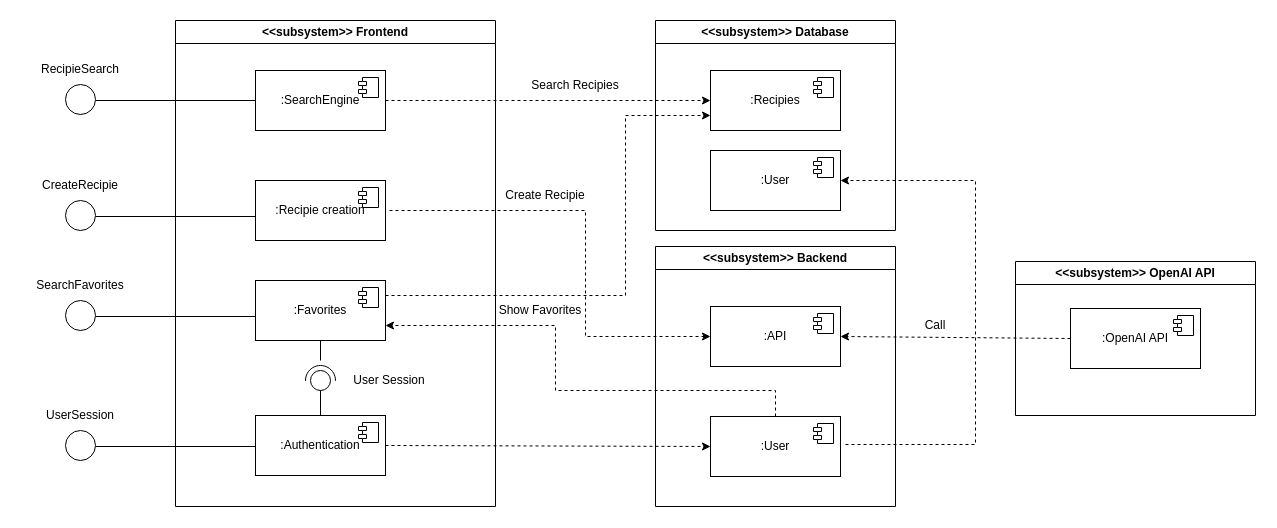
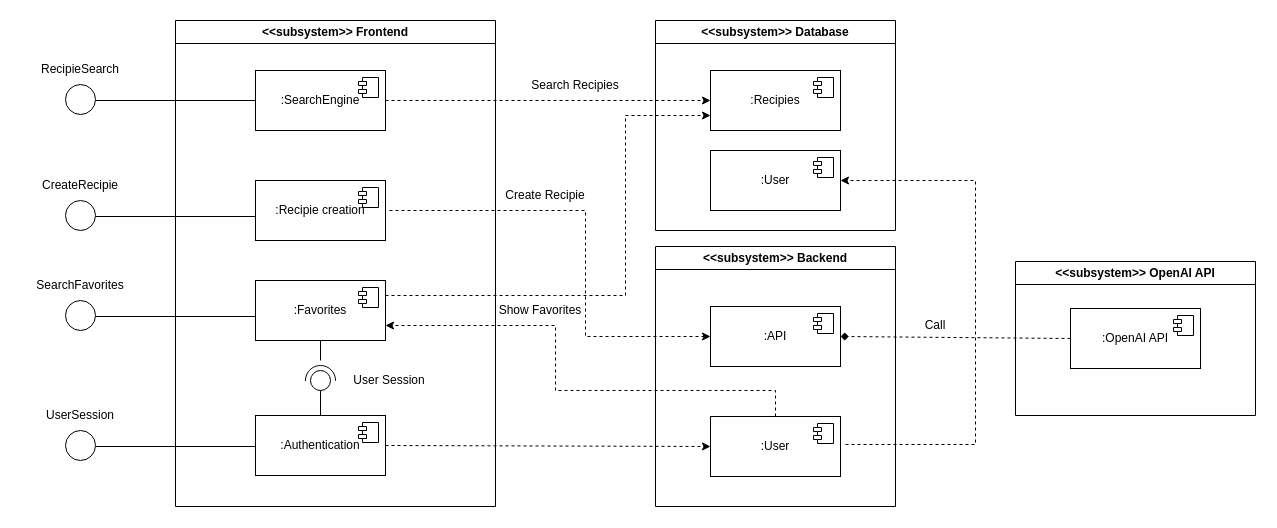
(849, 337) -> (849, 337)
